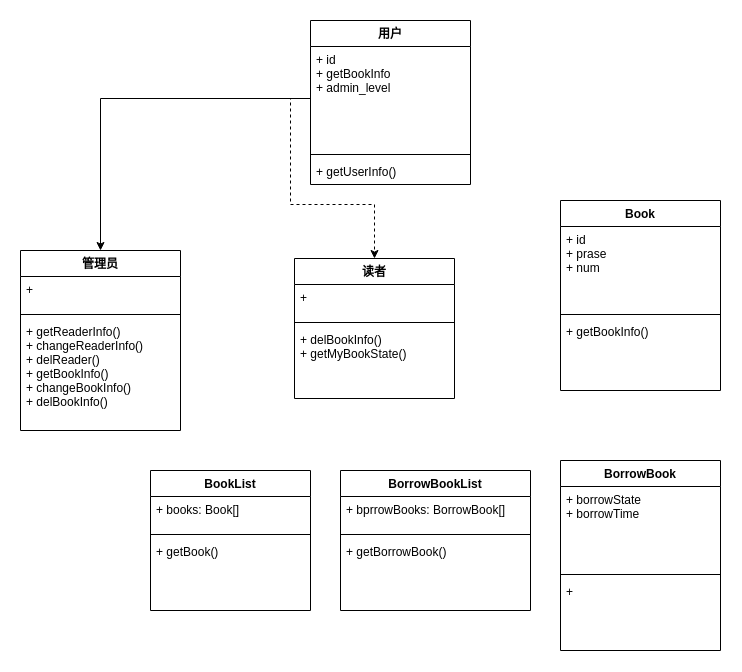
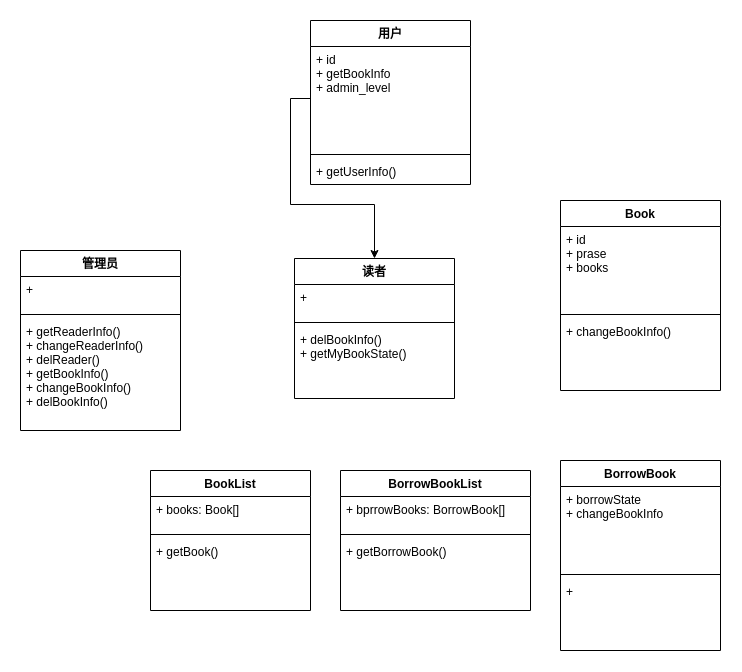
(123, 99) -> none
(304, 205) -> (304, 205)
(576, 240) -> (576, 240)
(615, 332) -> (625, 332)
(608, 500) -> (608, 500)
